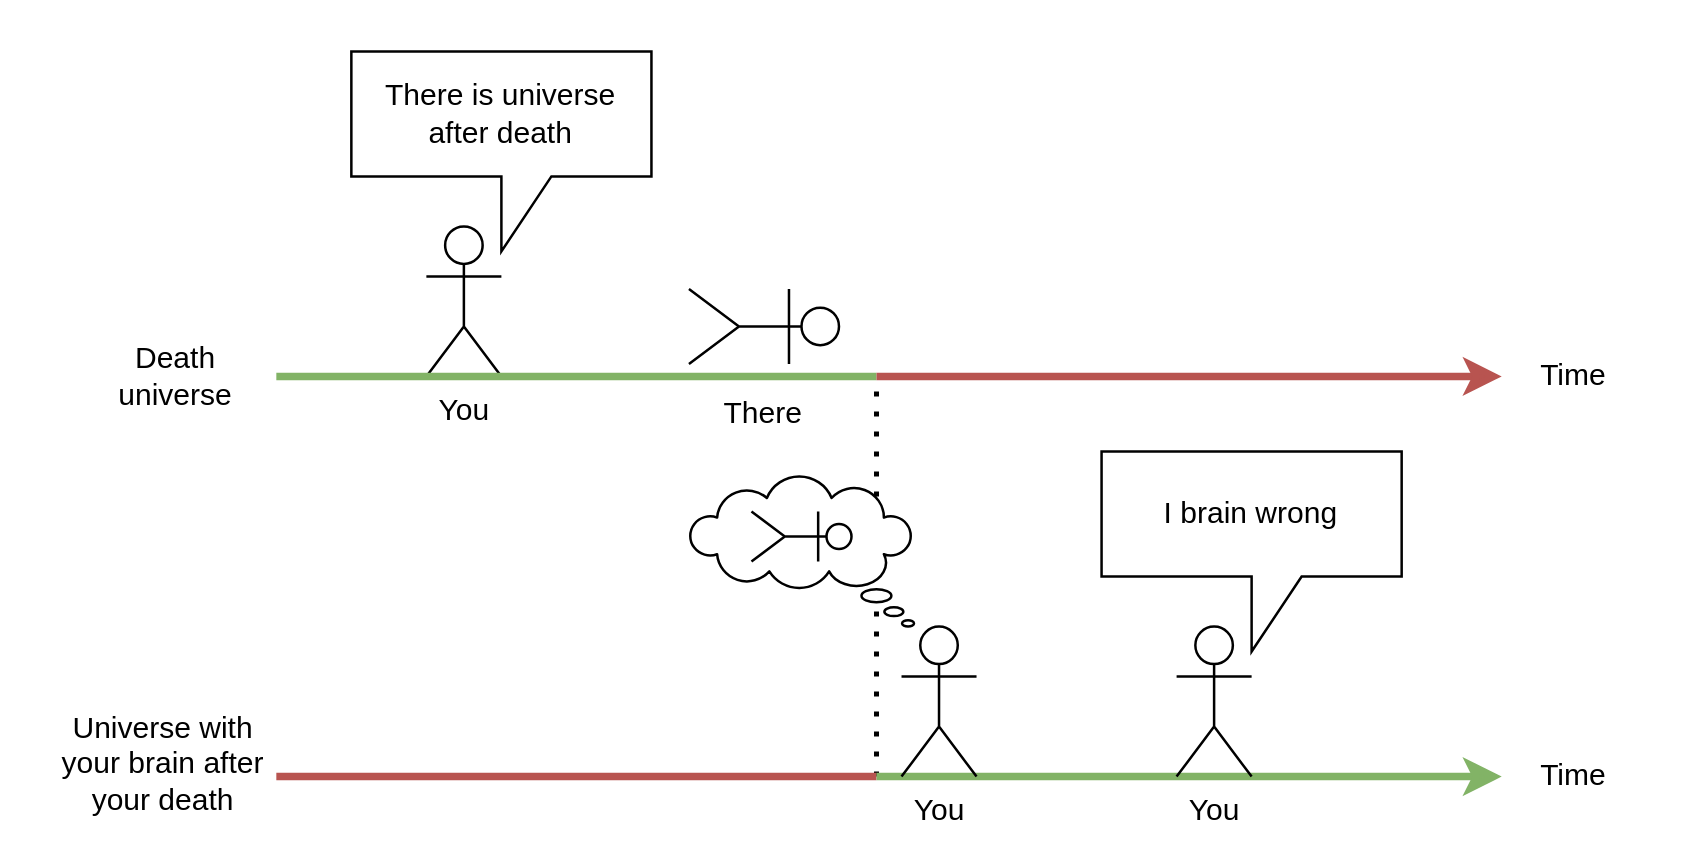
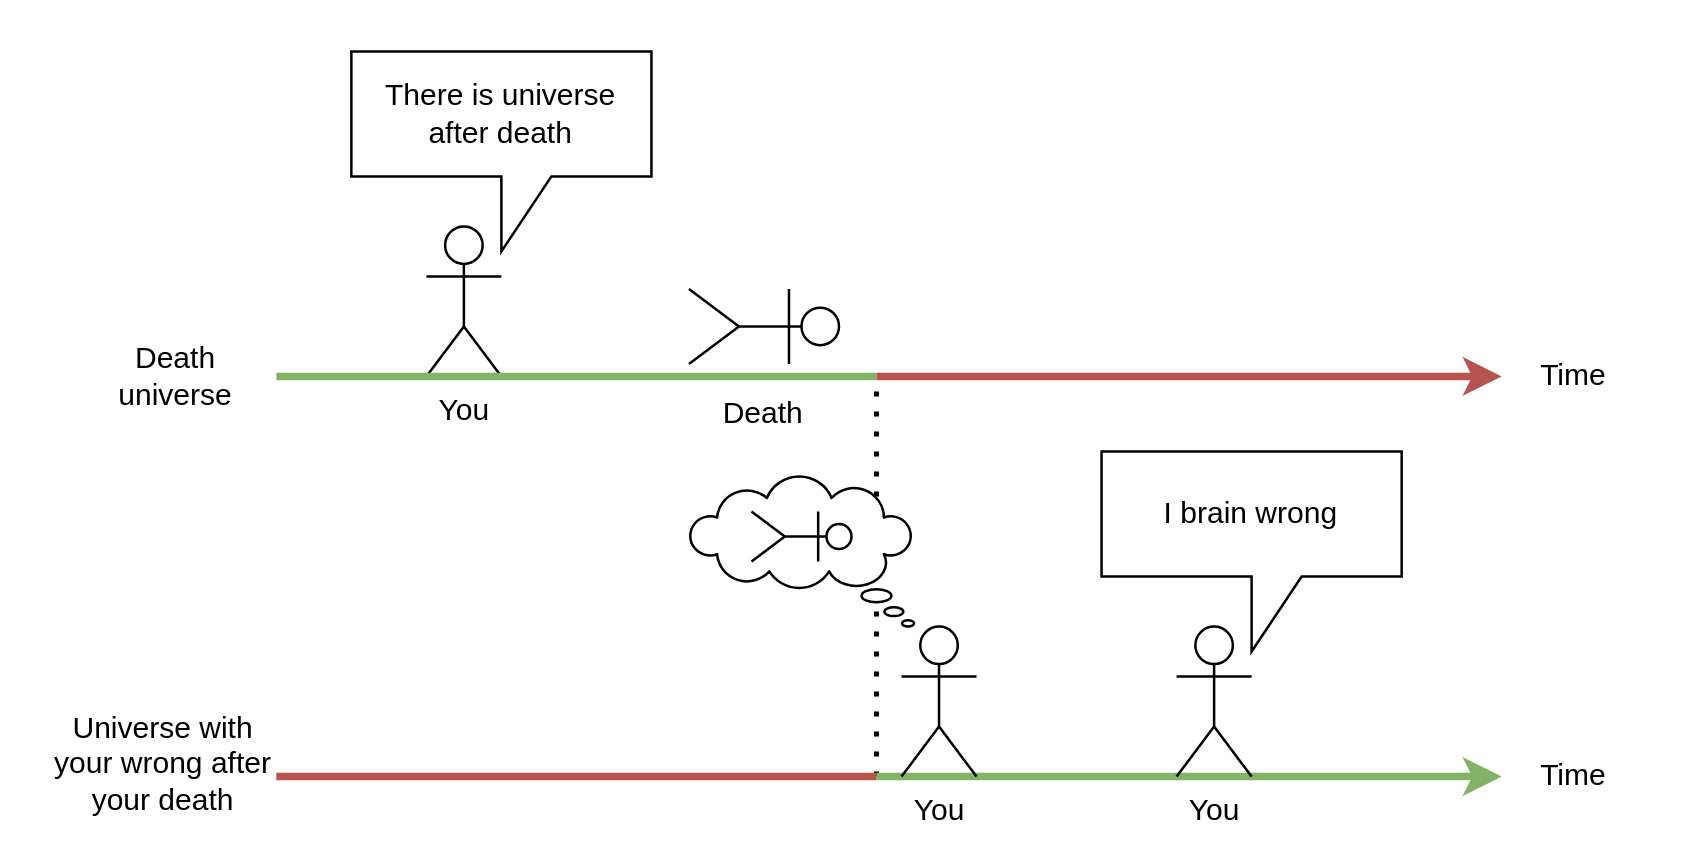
(764, 414) -> (764, 414)
(164, 764) -> (164, 764)
